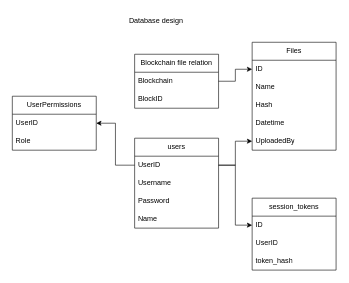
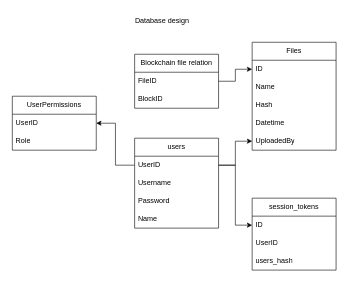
(156, 21) -> (162, 21)
(157, 81) -> (149, 81)
(276, 261) -> (276, 261)
